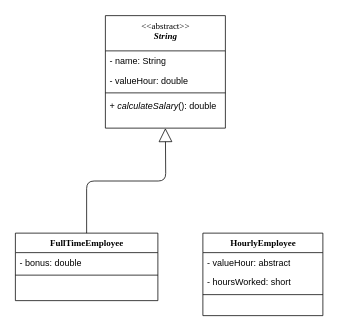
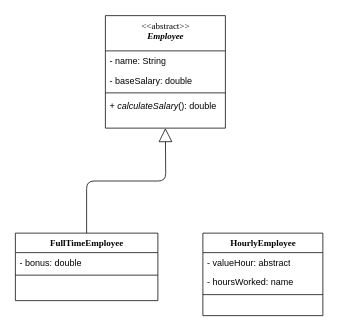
(166, 31) -> (166, 31)
(152, 81) -> (154, 81)
(254, 283) -> (252, 283)
